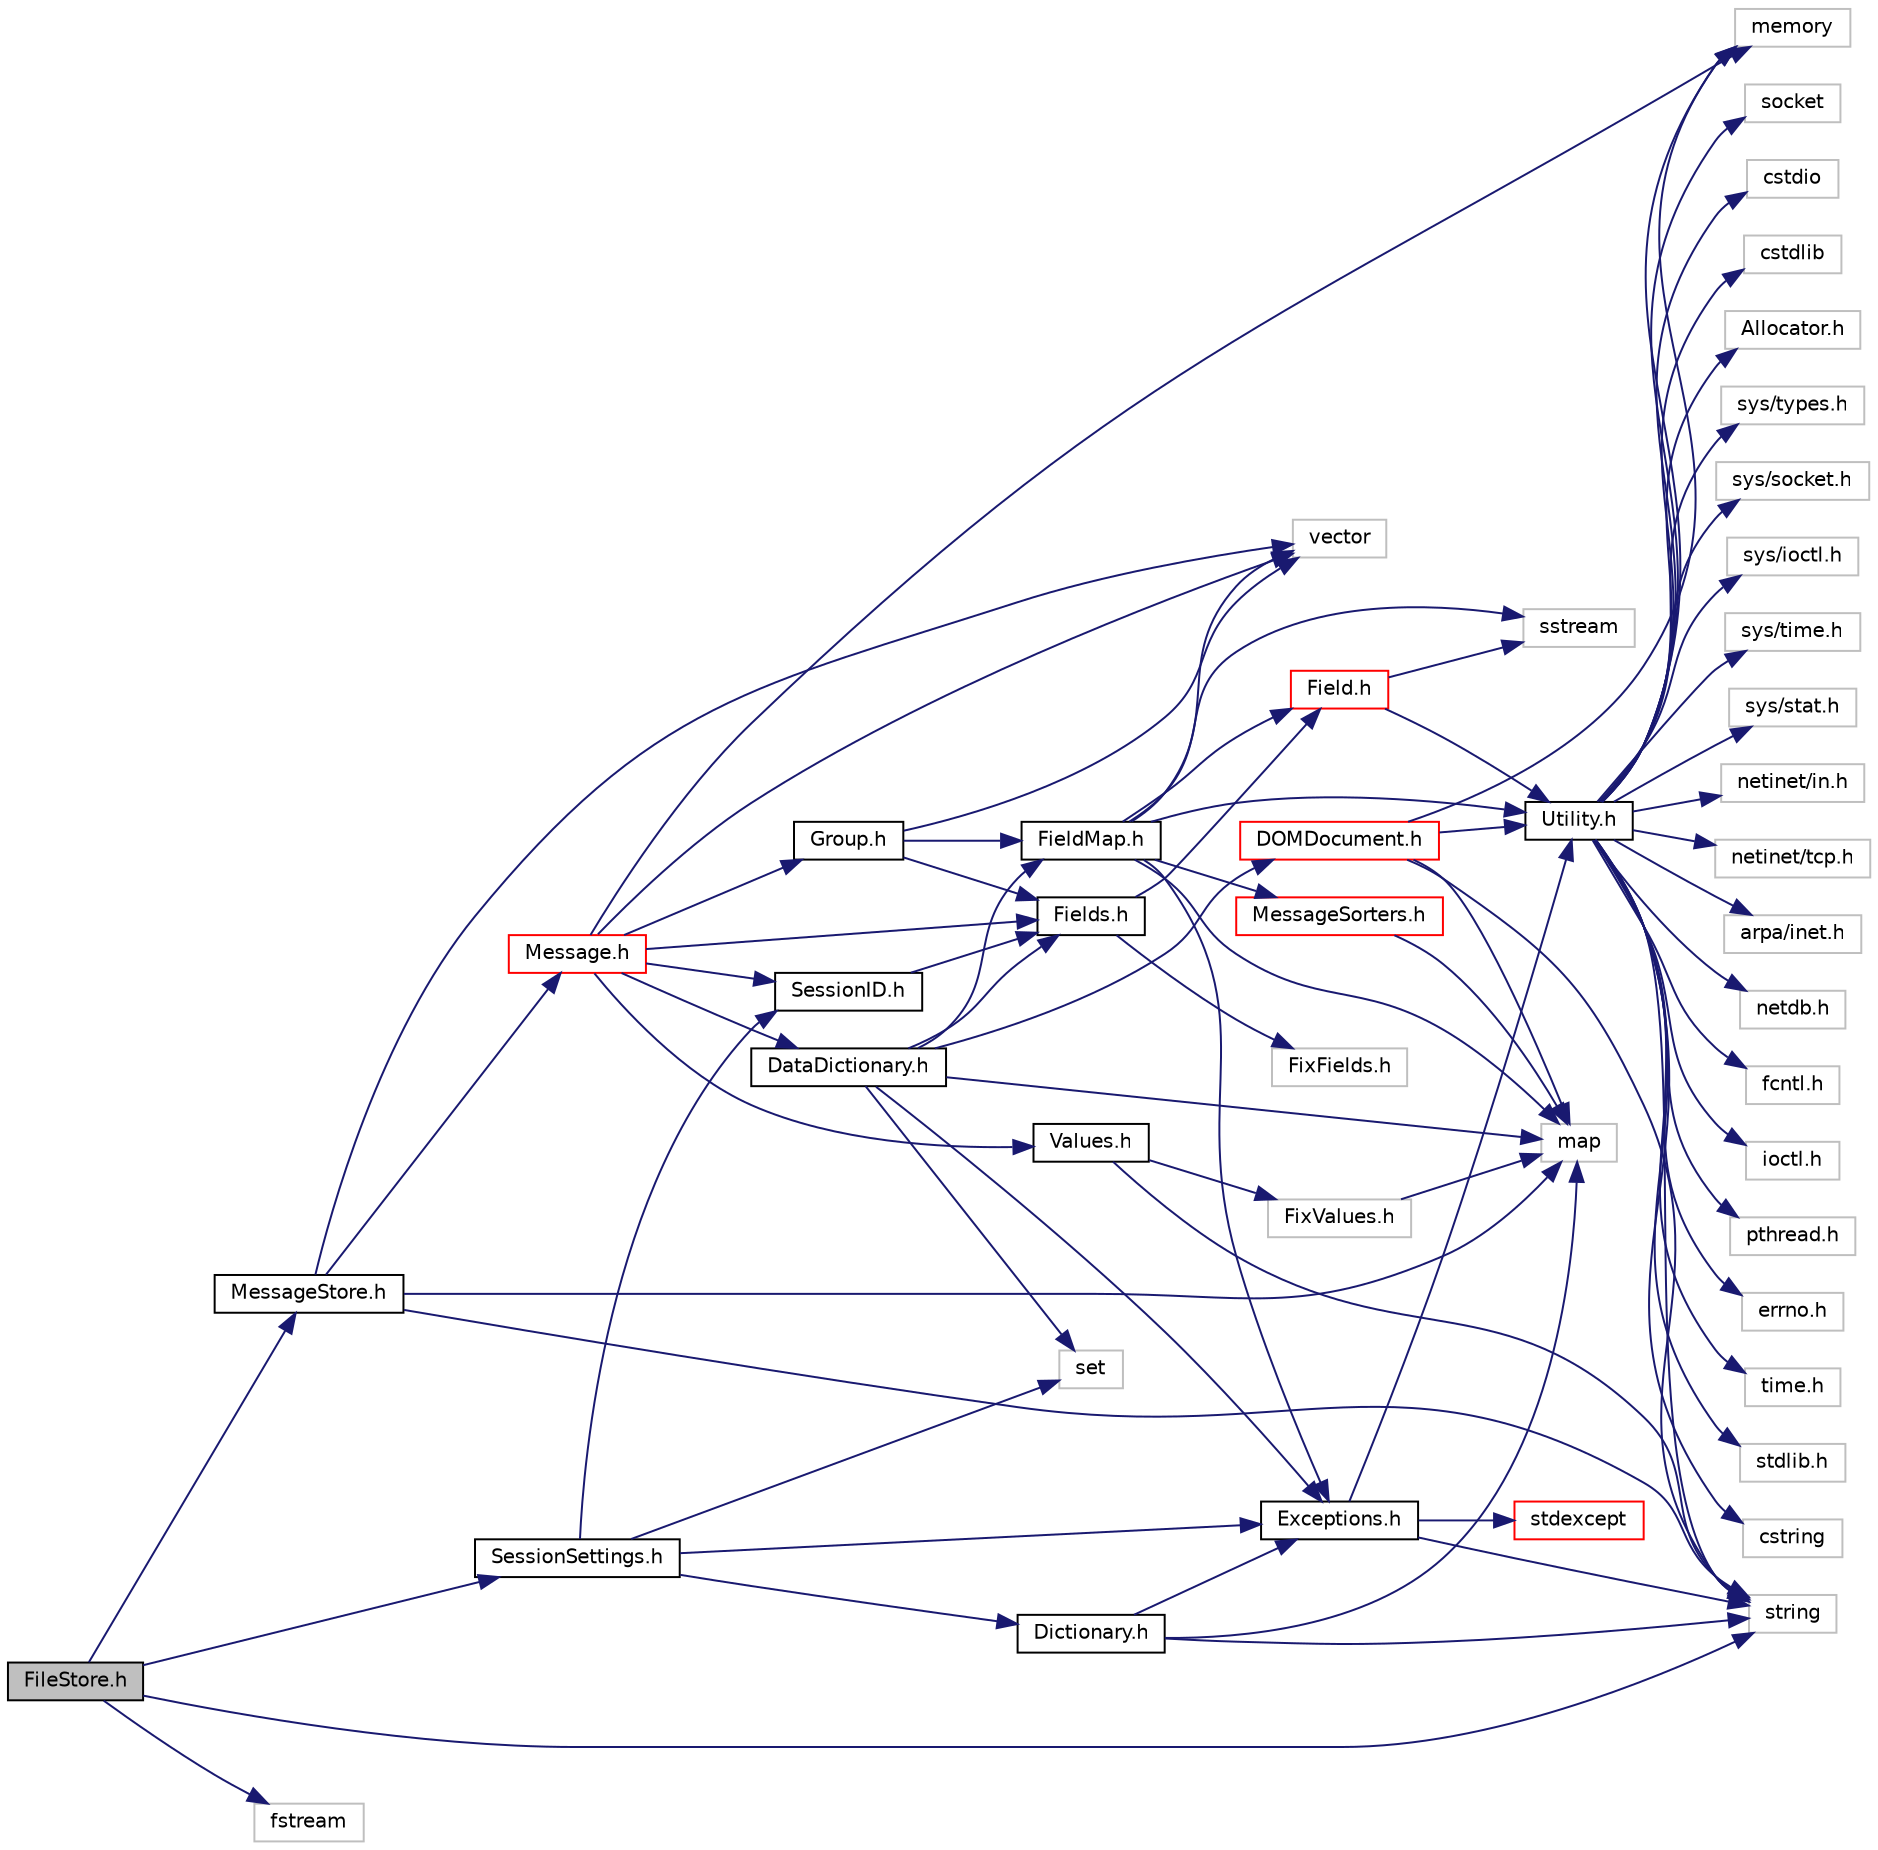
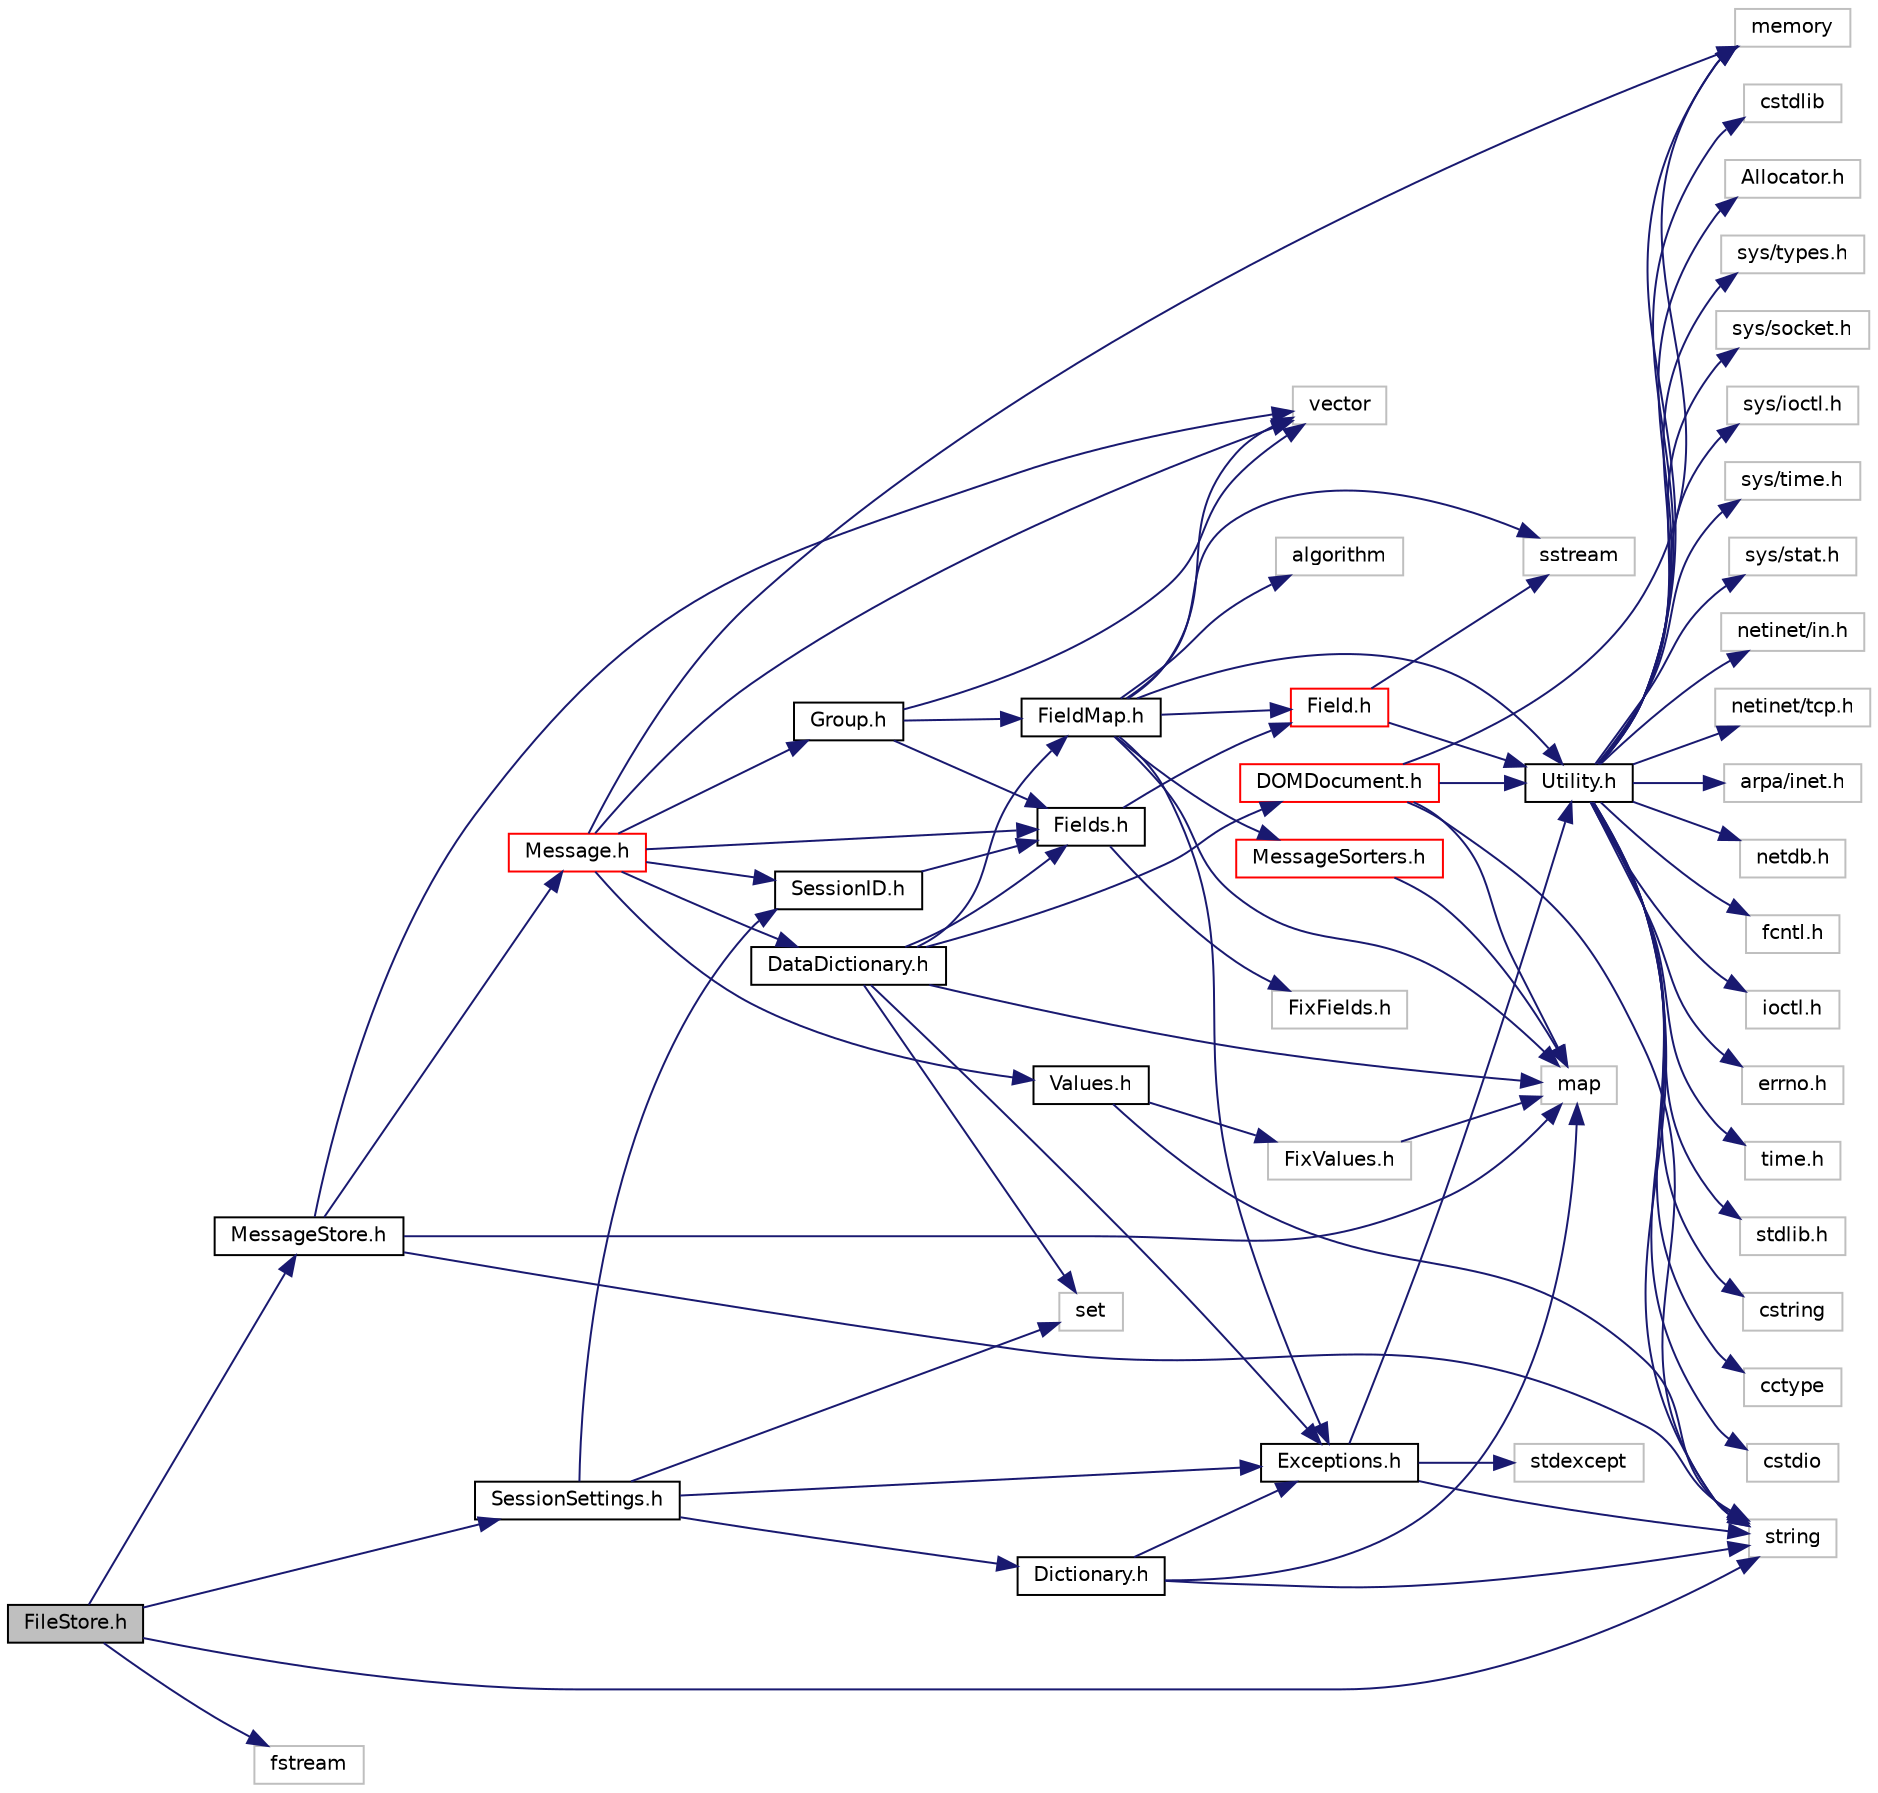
(1793, 103) -> (1793, 1387)
none -> (1340, 556)
(1793, 1236) -> none
(1579, 1520) -> (1579, 1463)
